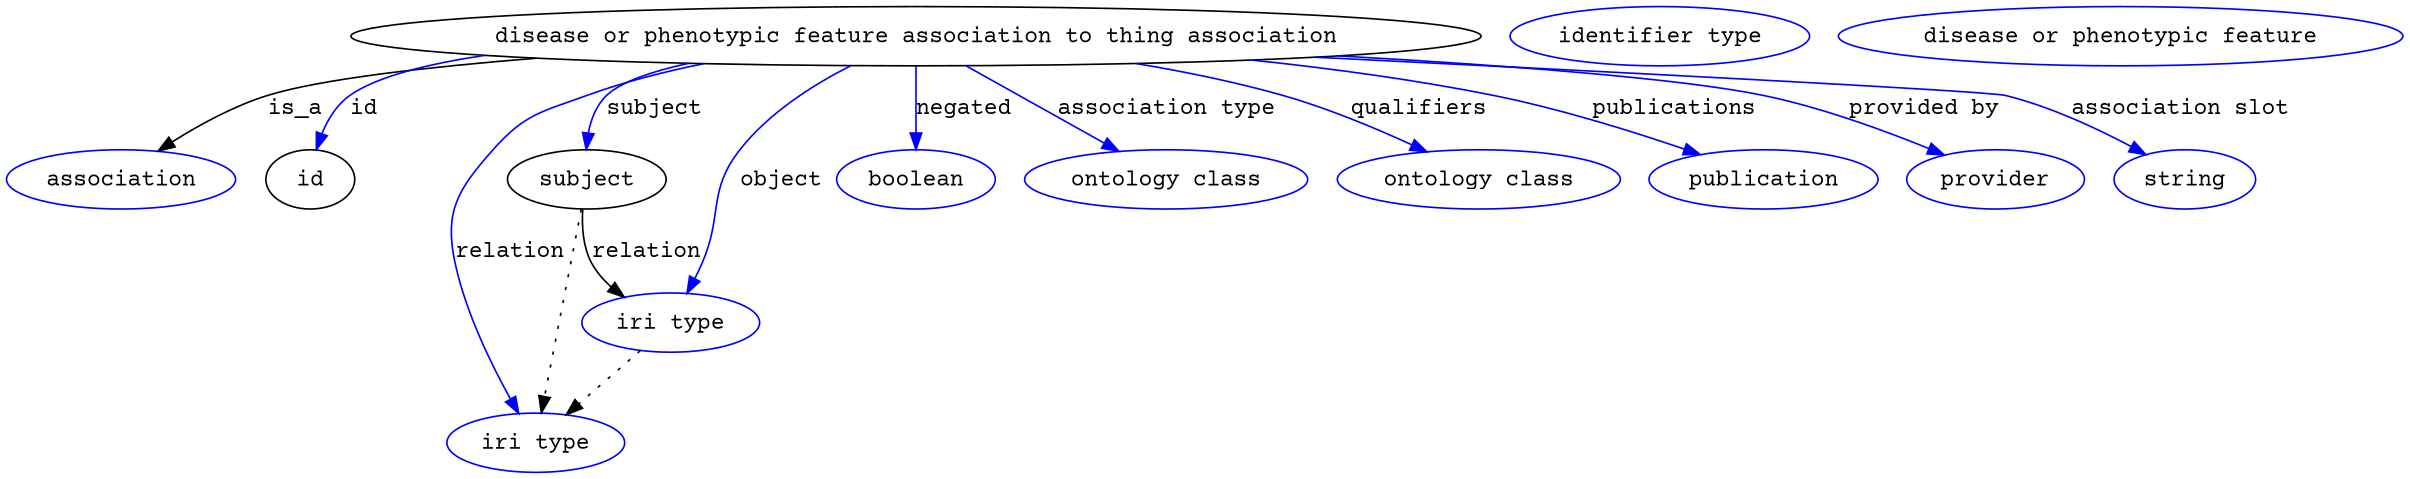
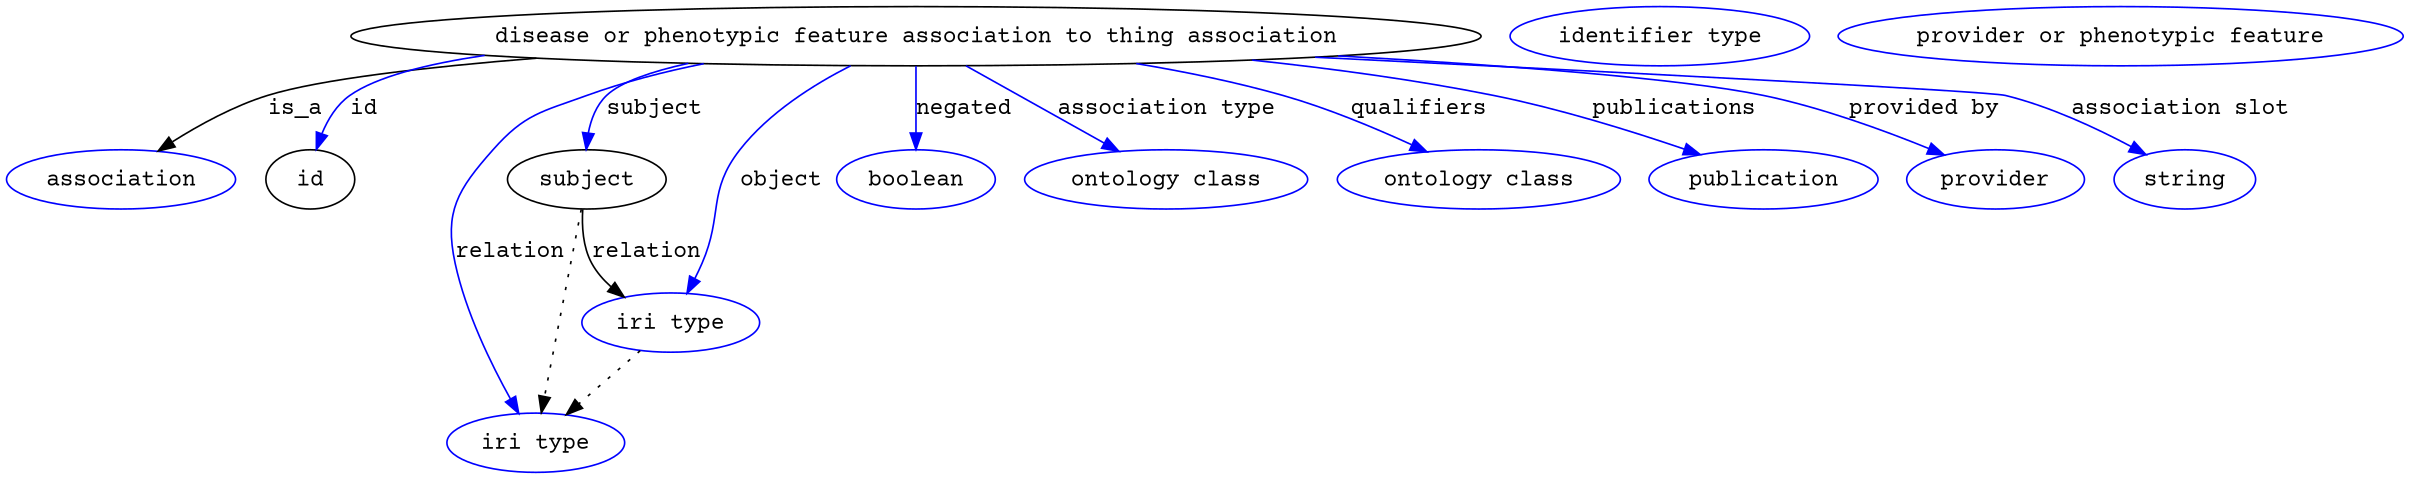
(2121, 36) -> (2121, 36)
